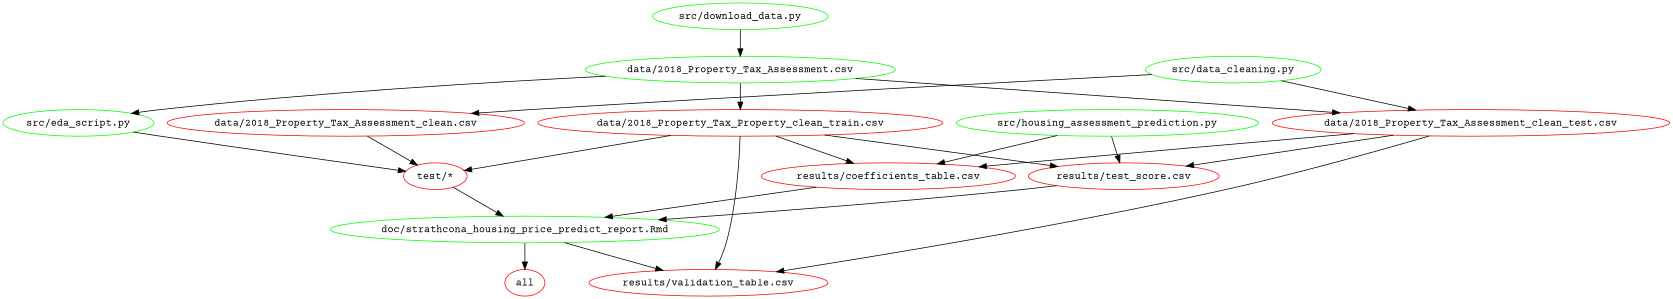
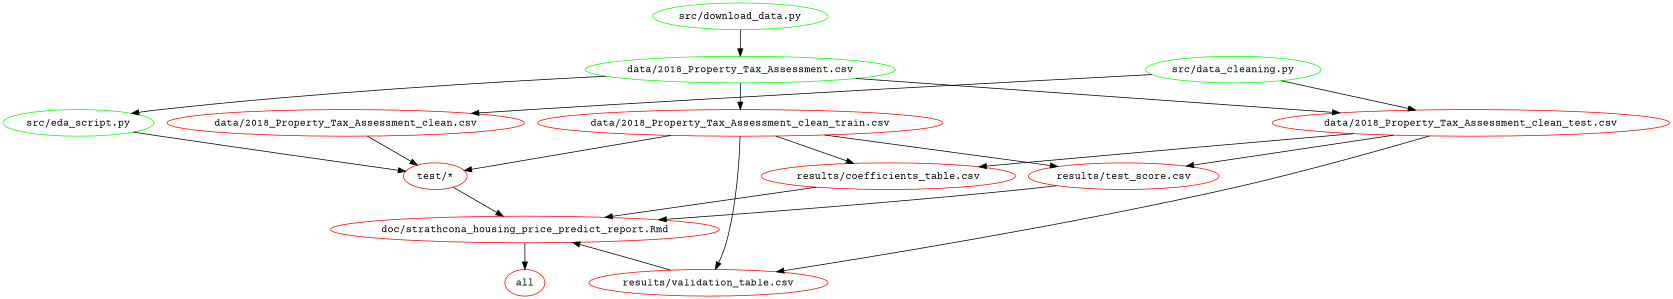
(740, 123) -> (740, 123)
(1107, 123) -> none
(525, 229) -> (525, 229)
(610, 256) -> (625, 257)
